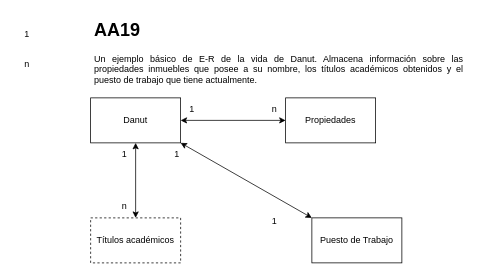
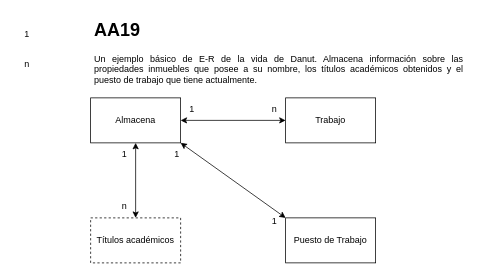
(135, 120) -> (135, 120)
(330, 120) -> (330, 120)
(357, 240) -> (330, 240)
